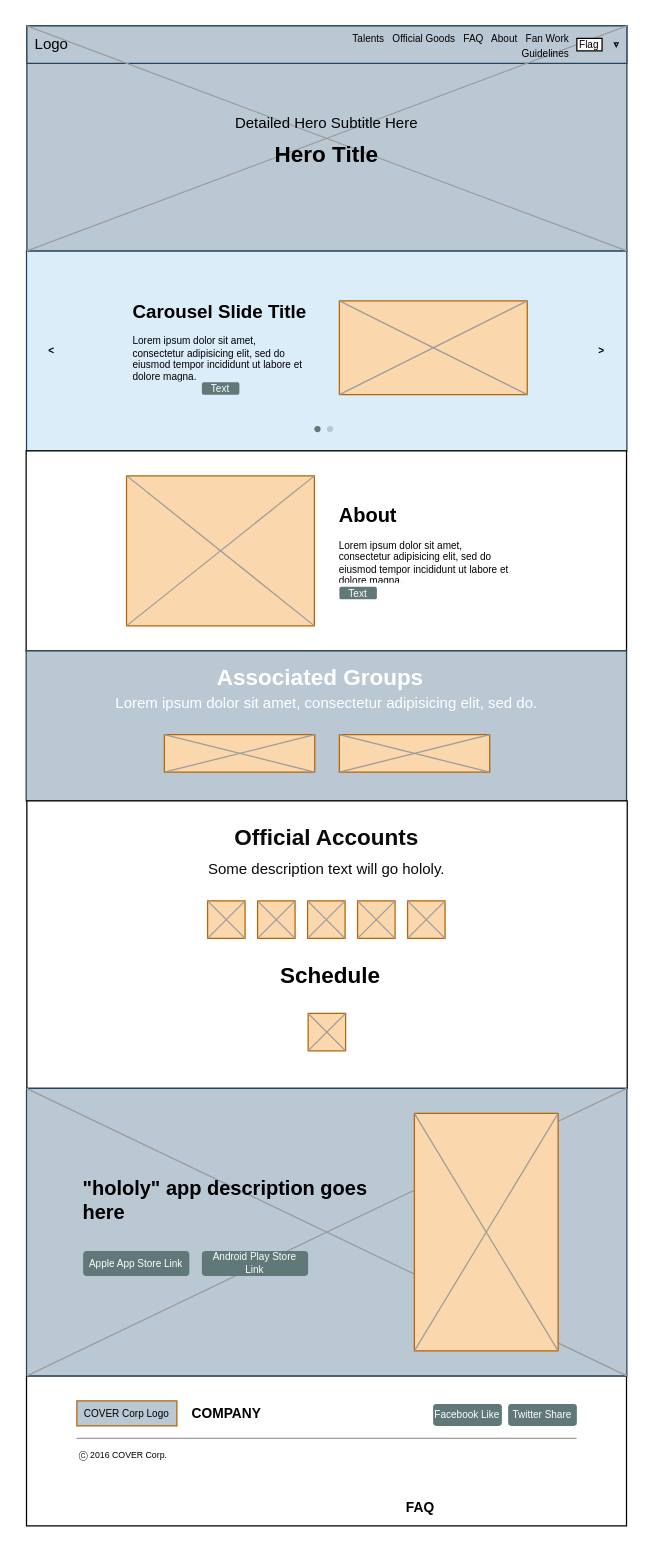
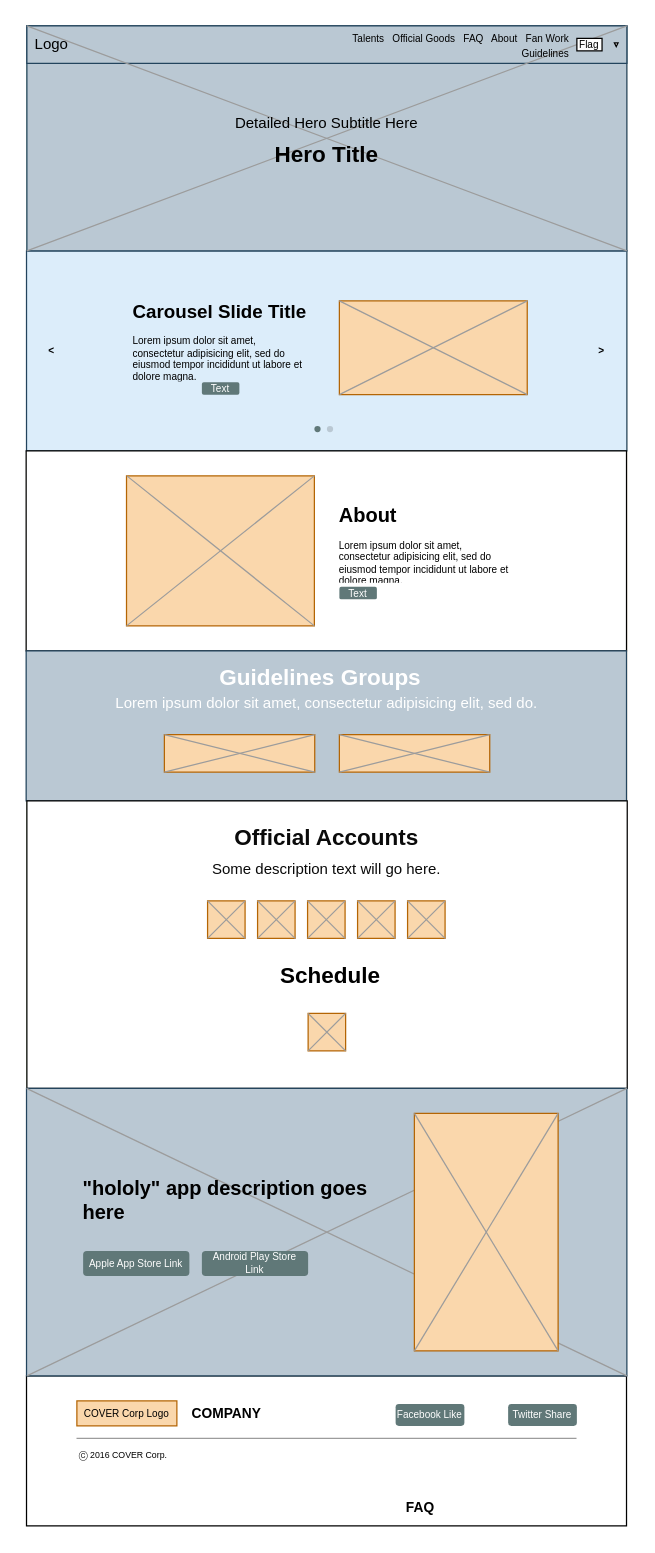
(321, 678) -> (321, 678)
(327, 869) -> (327, 869)
(127, 1413) -> (127, 1413)
(468, 1415) -> (430, 1415)
